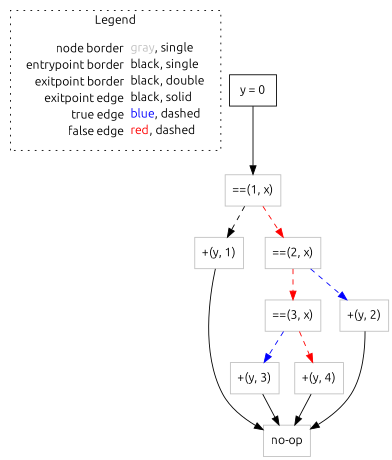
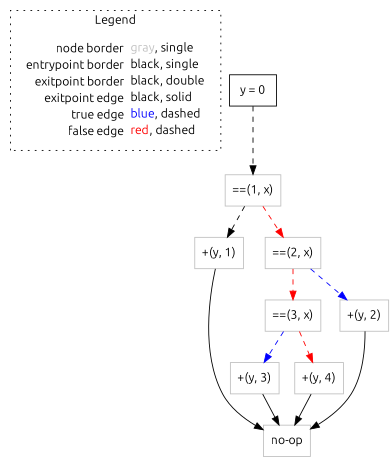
(253, 136) -> (253, 136)
